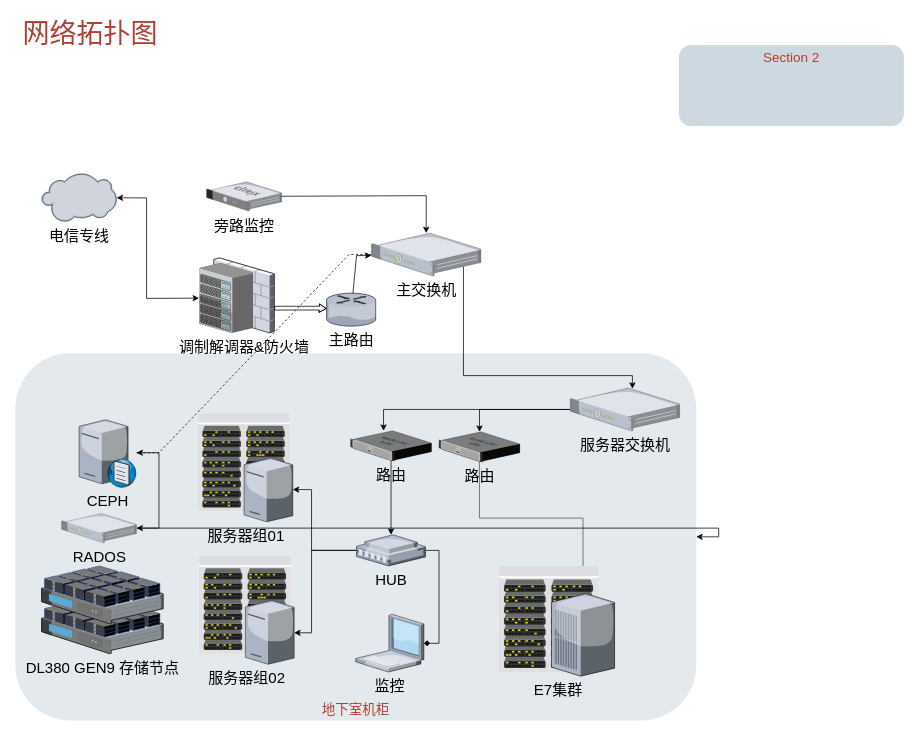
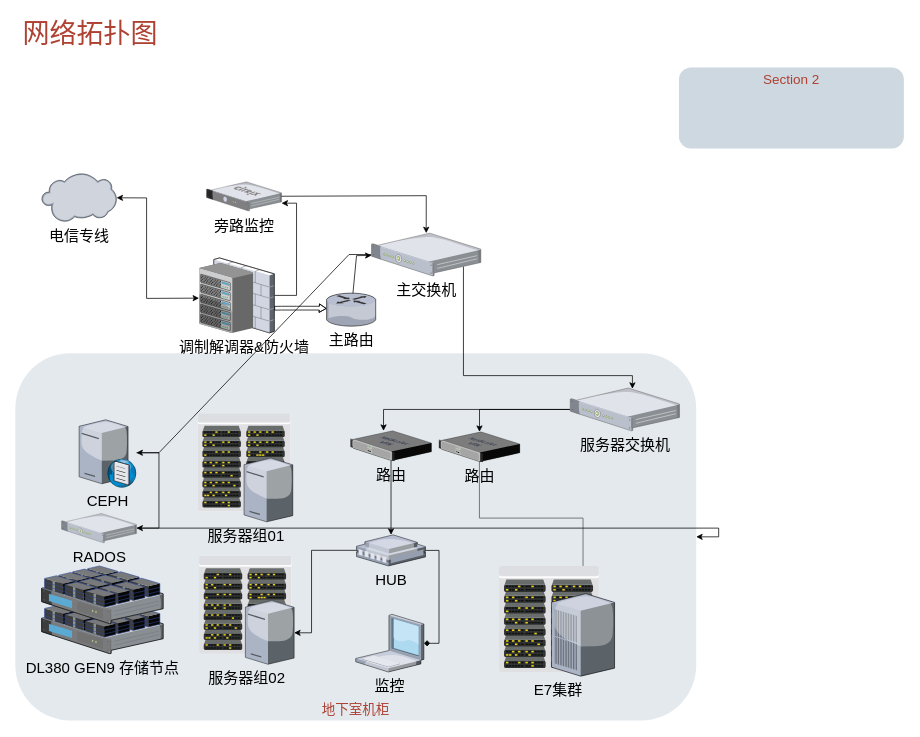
(792, 85) -> (792, 108)
none -> (297, 255)
(228, 381) -> (228, 381)
(312, 513) -> none
